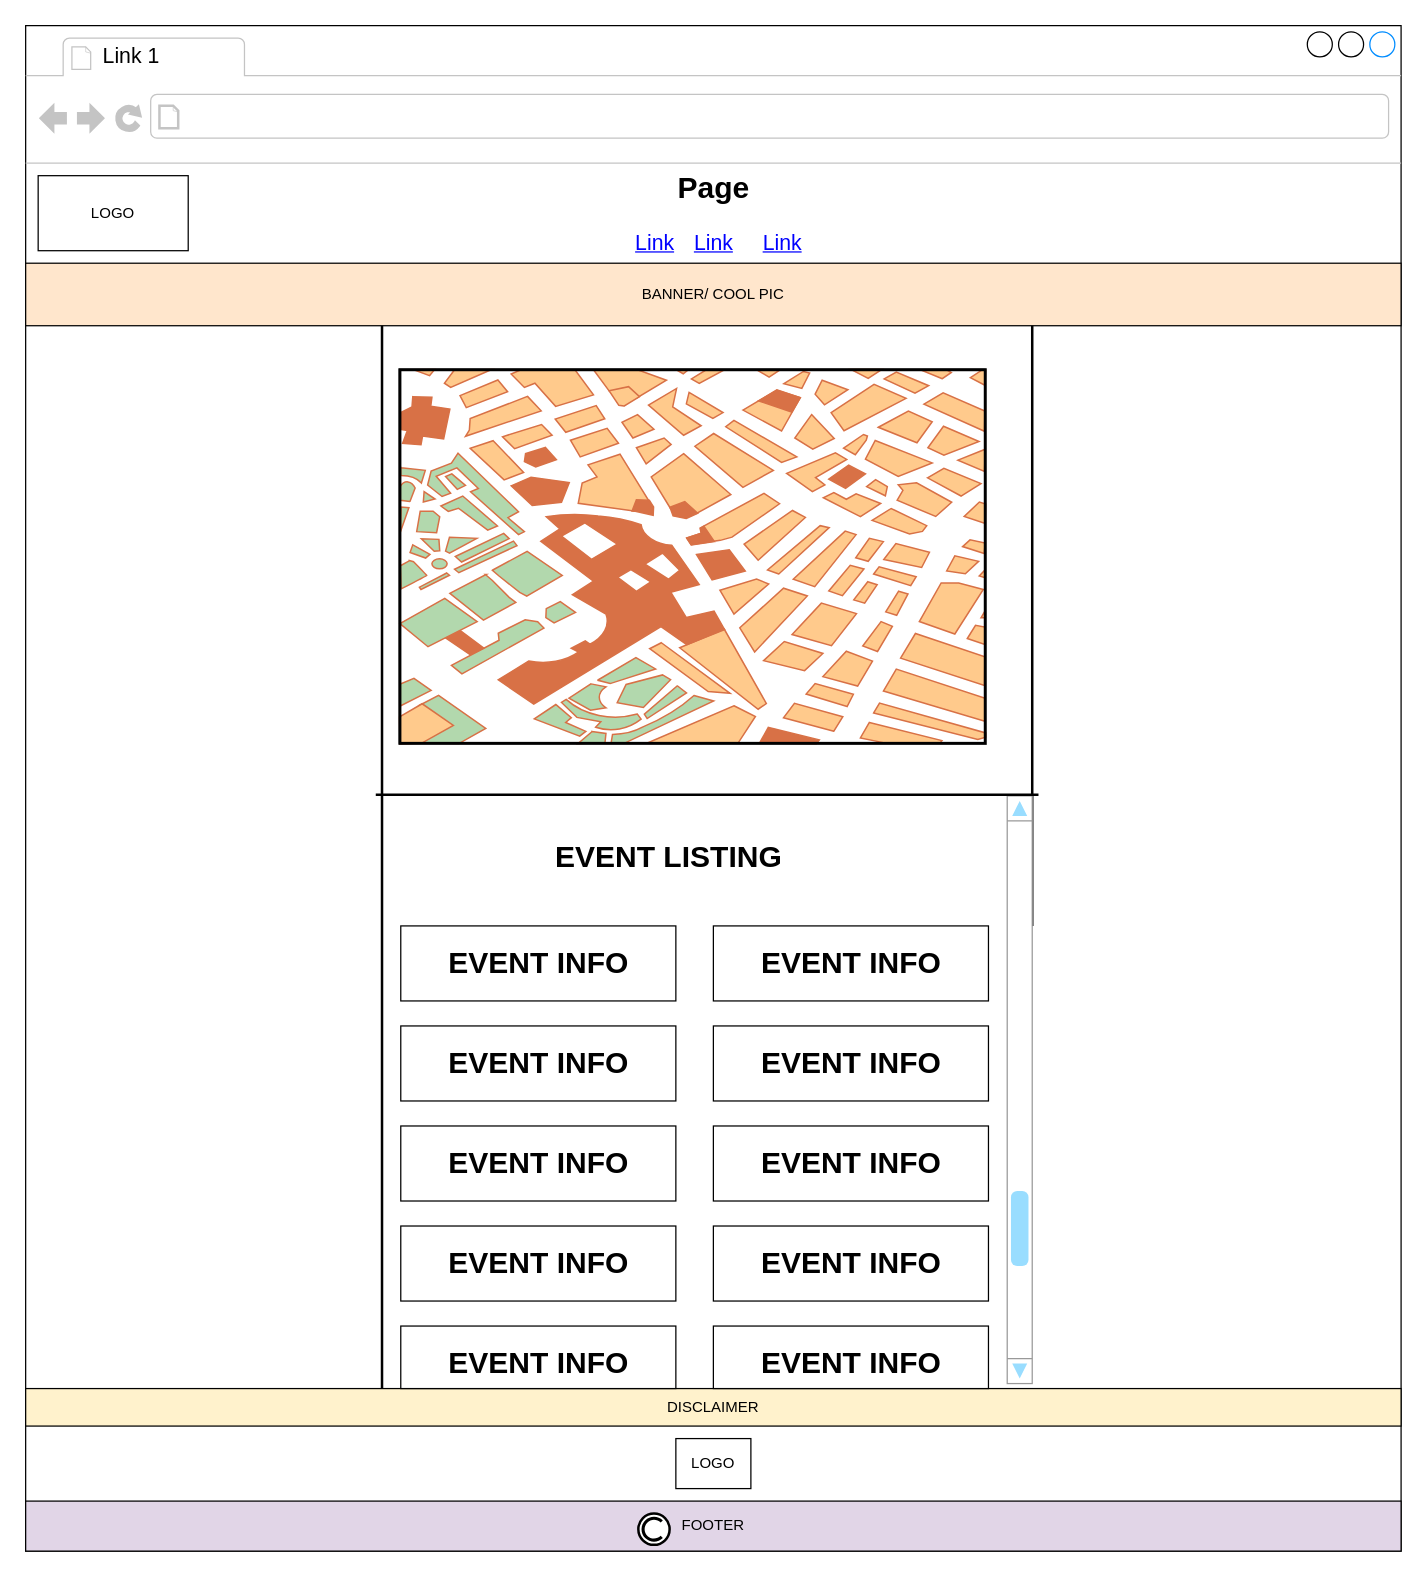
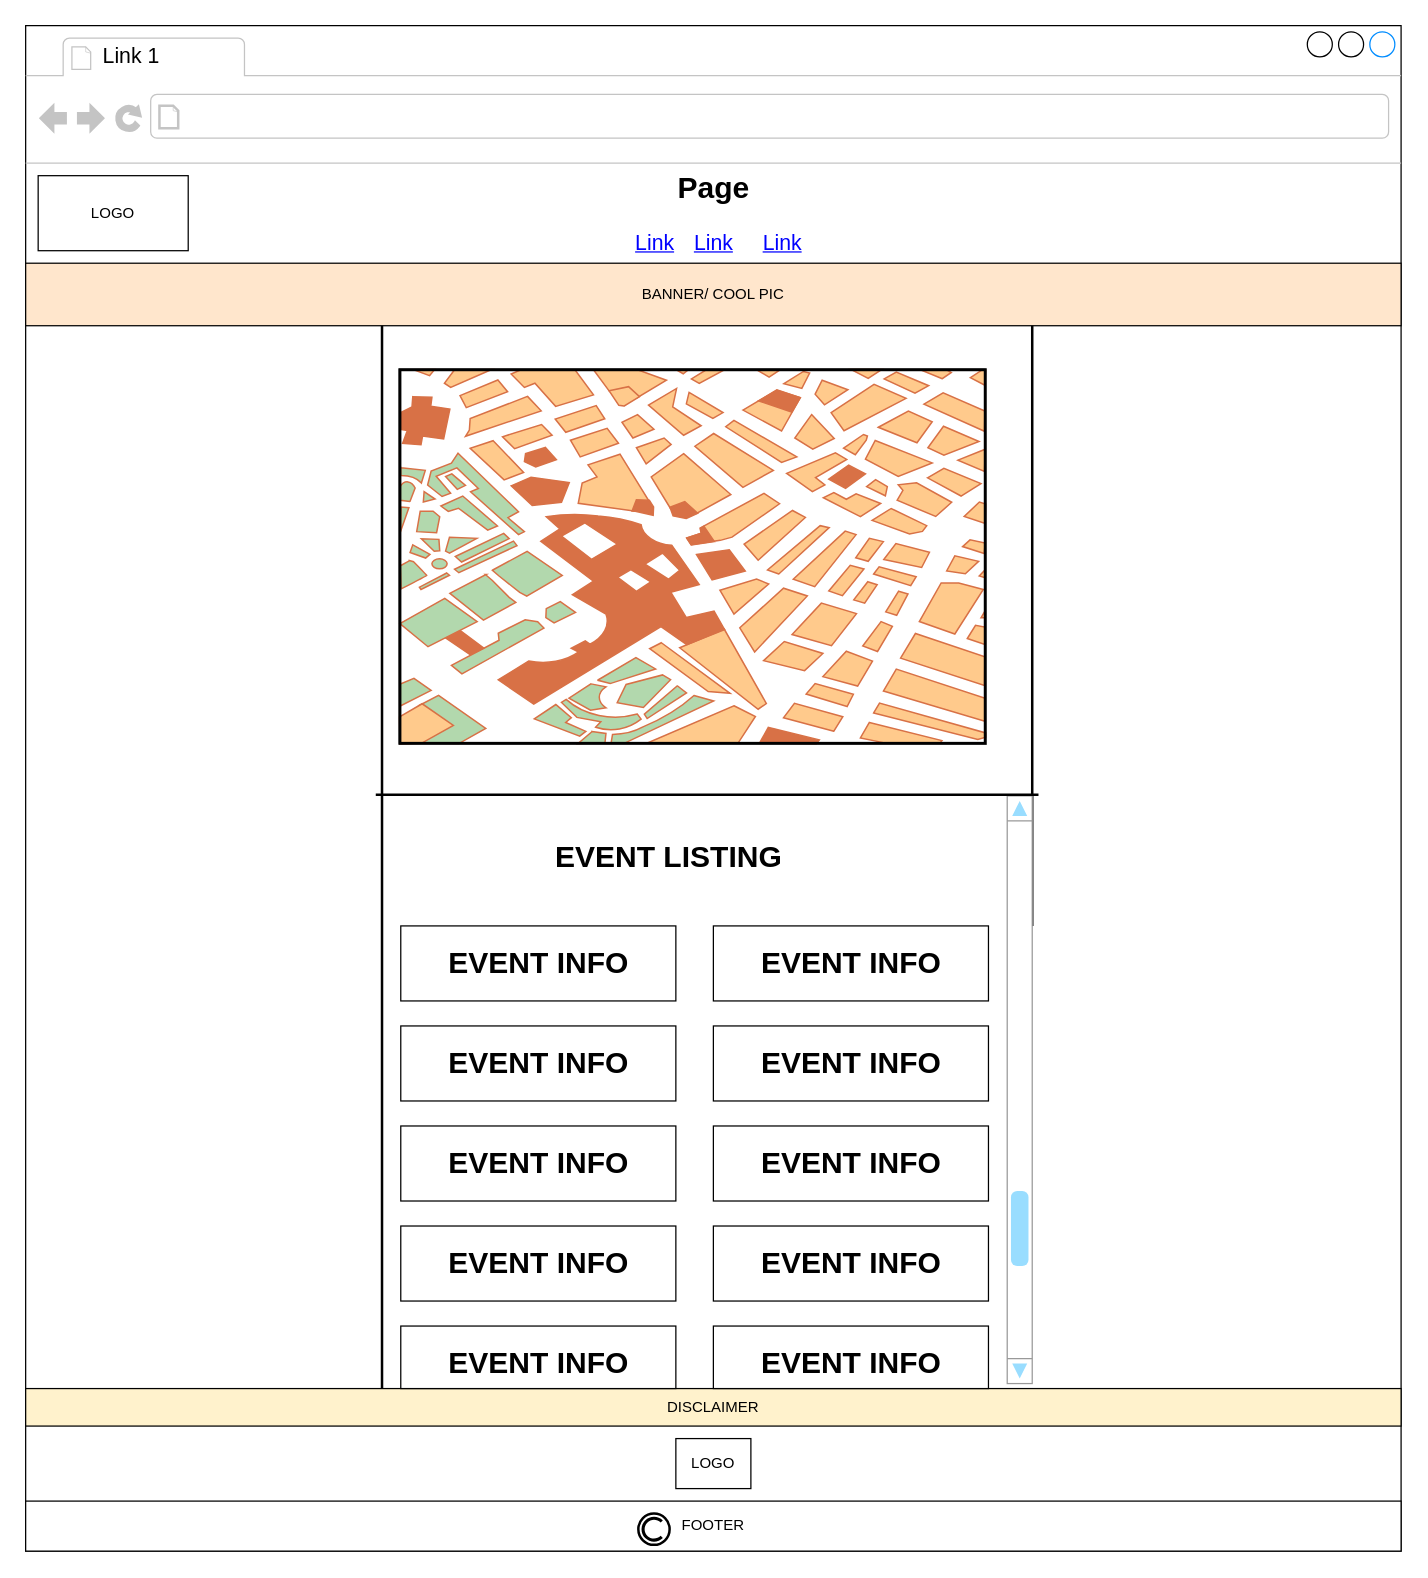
(713, 1526) -> (713, 1526)
